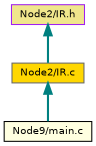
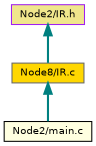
(48, 73) -> (48, 73)
(48, 131) -> (48, 131)
